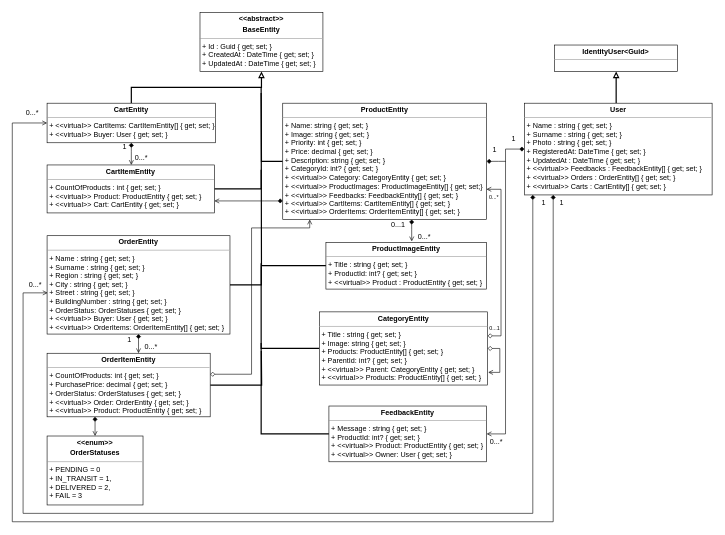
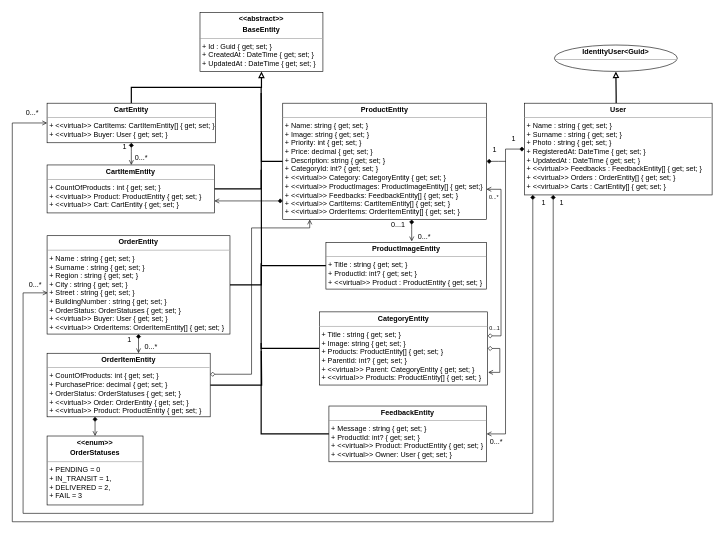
(616, 58) -> (616, 58)
